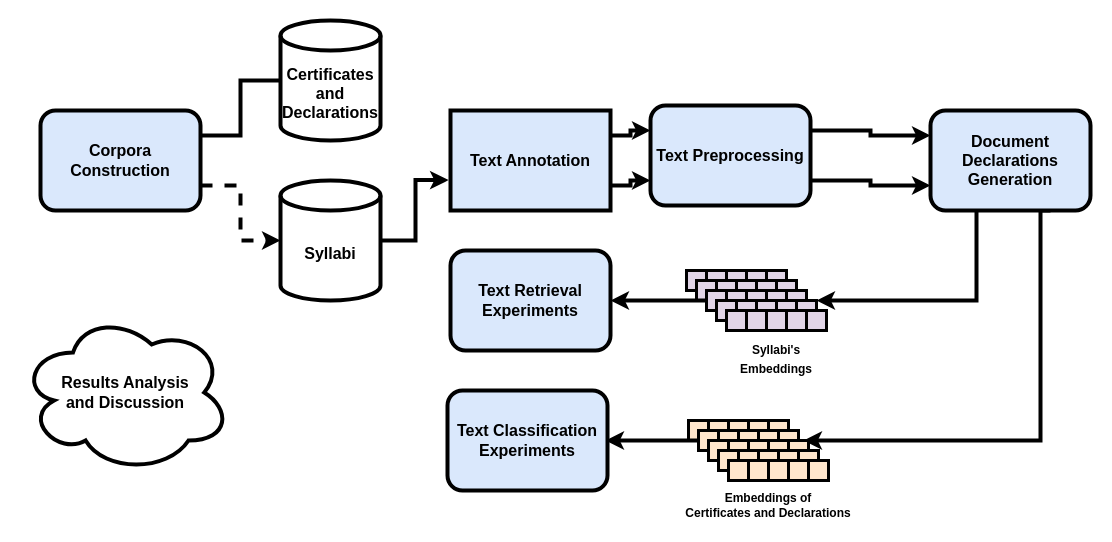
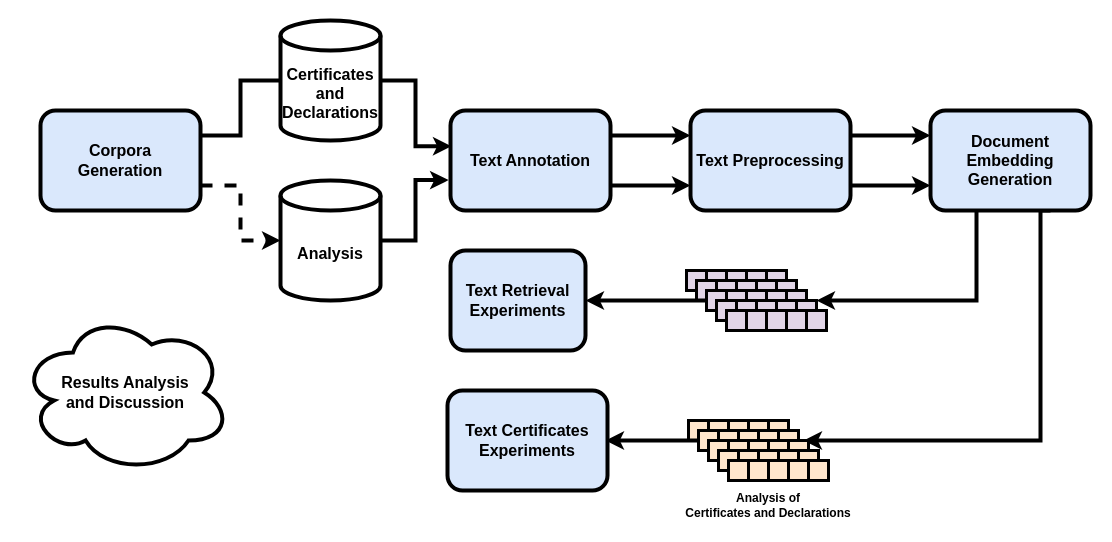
none -> (416, 108)
(731, 156) -> (771, 161)
(121, 161) -> (121, 161)
(531, 161) -> (531, 161)
(1011, 161) -> (1011, 161)
(331, 254) -> (331, 254)
(531, 301) -> (518, 301)
(777, 366) -> none
(528, 441) -> (528, 441)
(769, 506) -> (769, 506)
